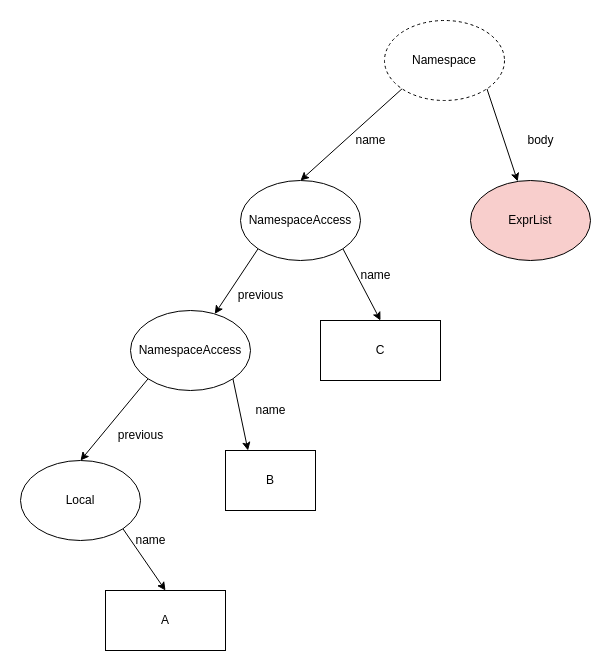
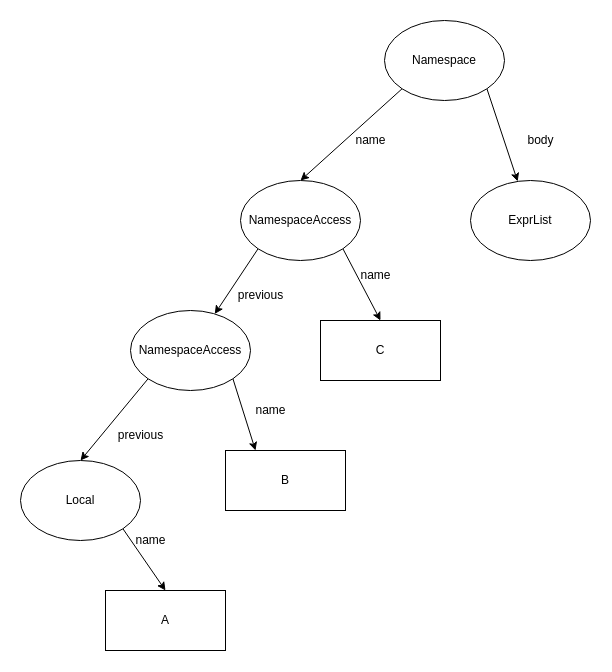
(445, 61) -> (445, 61)
(531, 221) -> (531, 221)
(271, 481) -> (286, 481)
